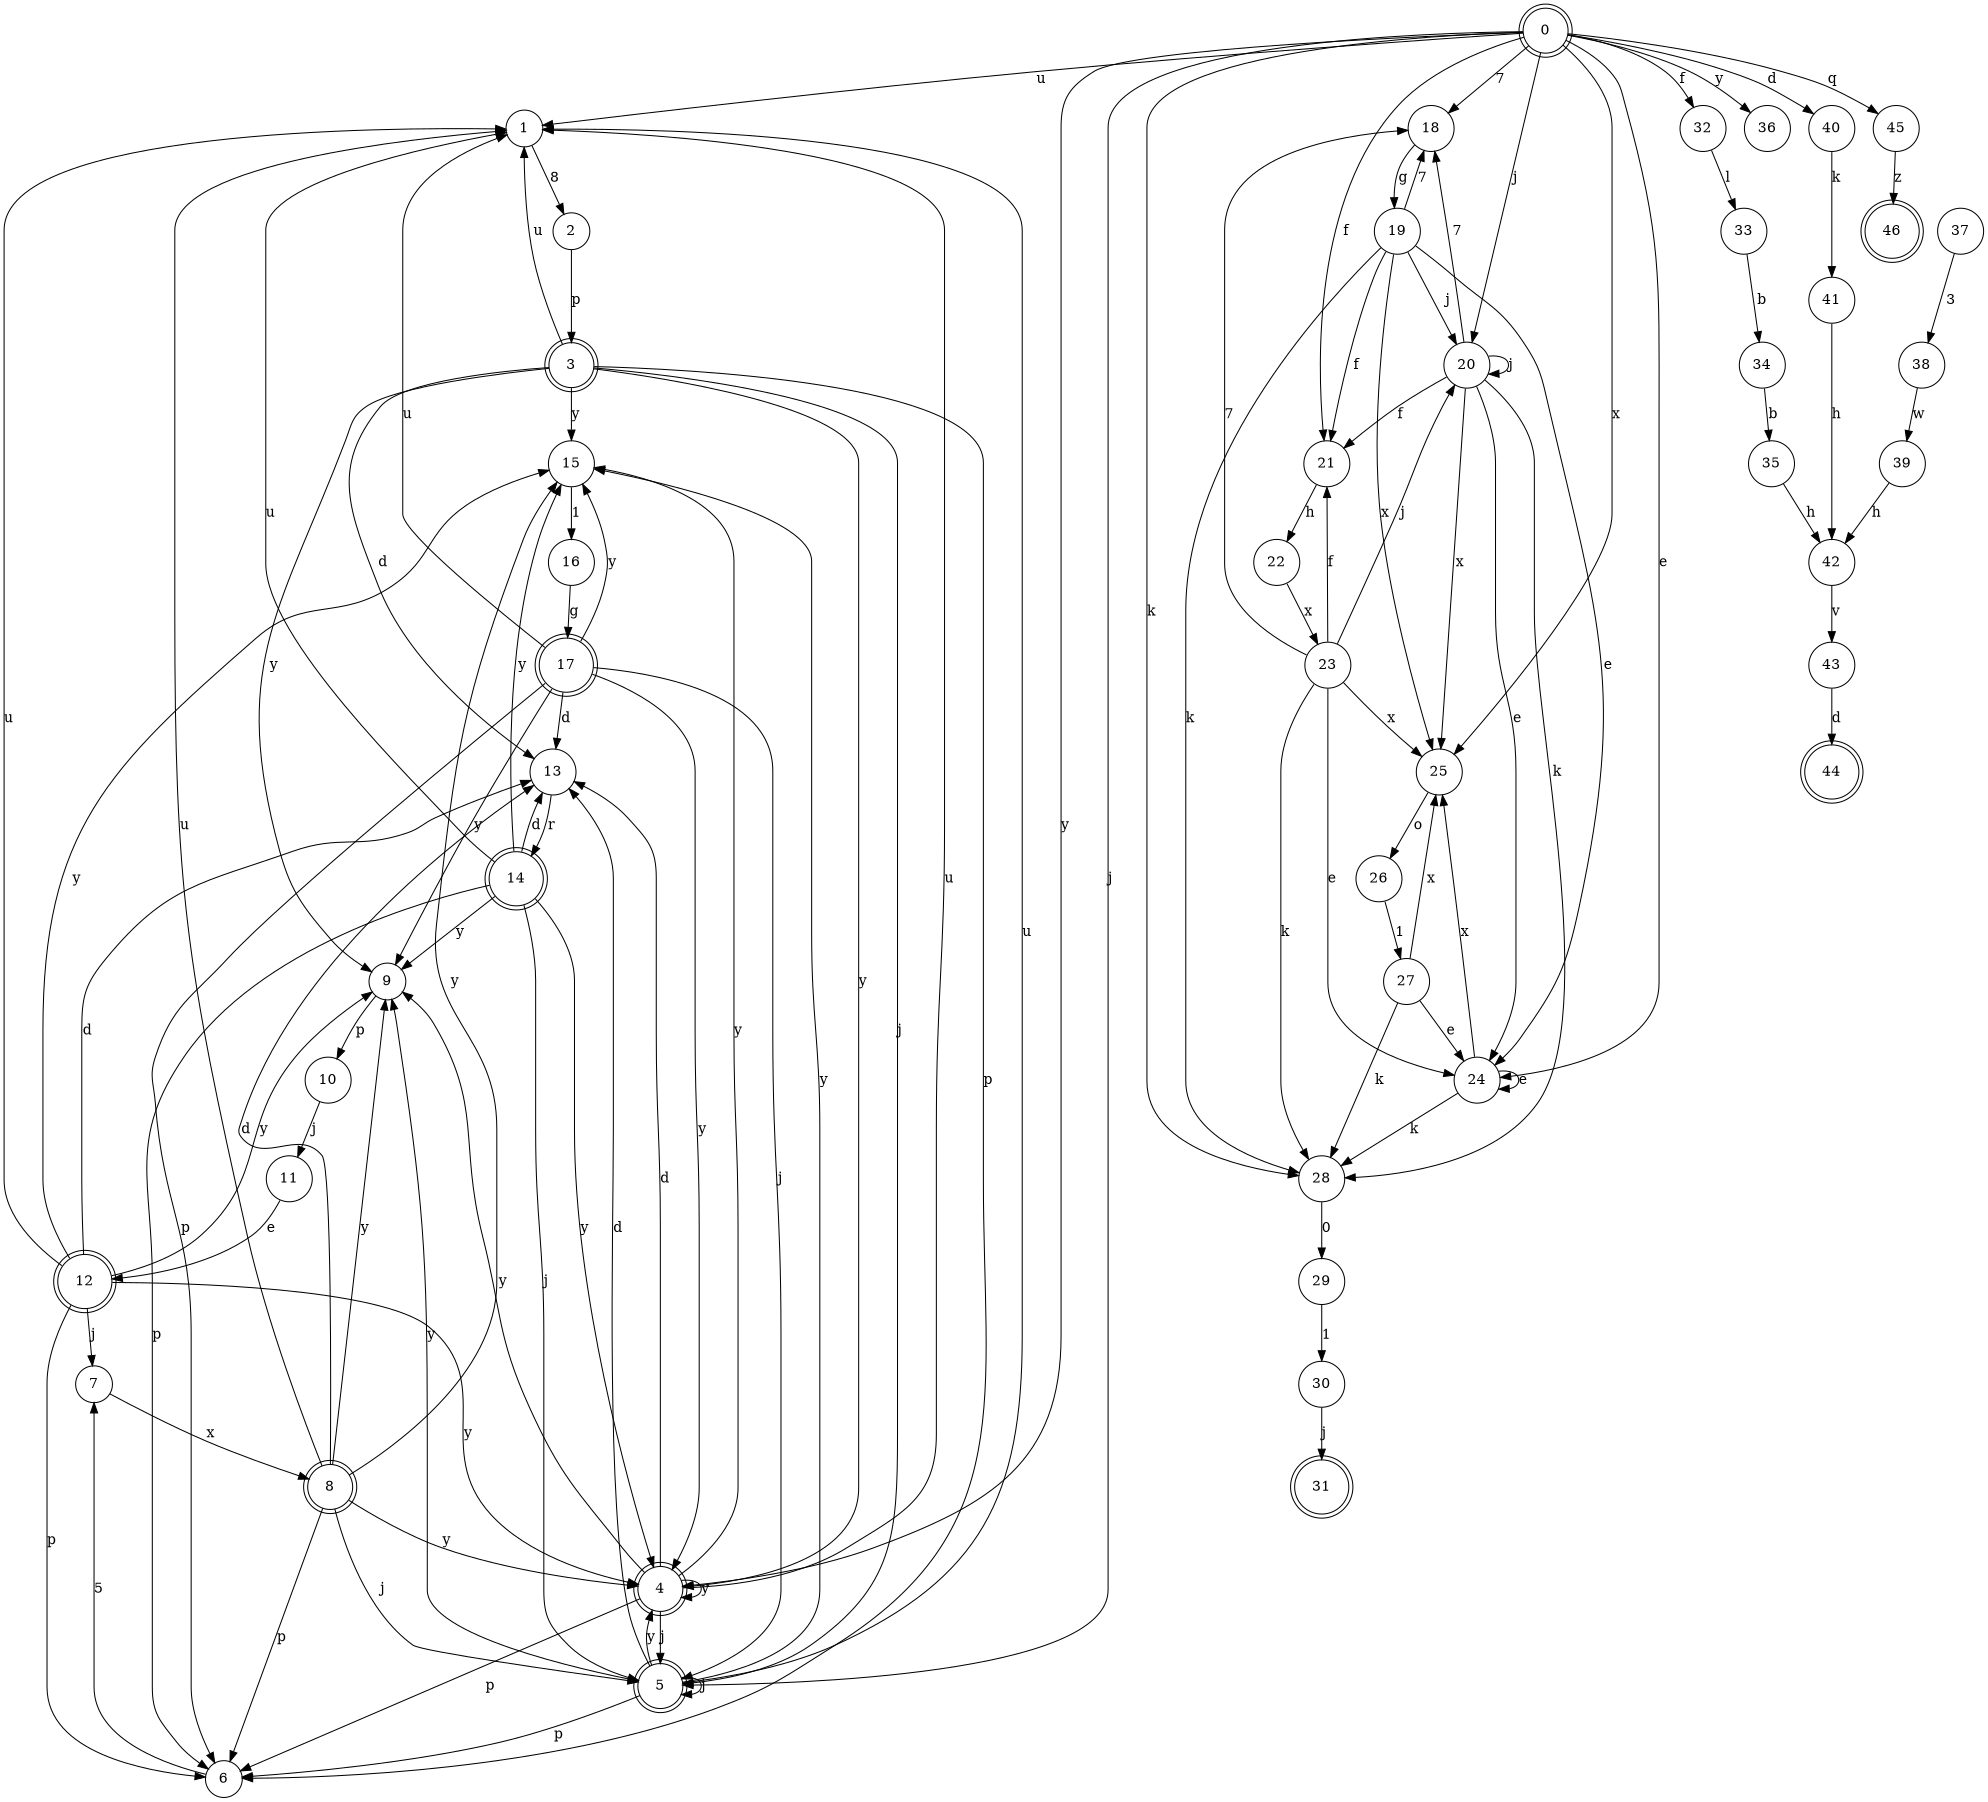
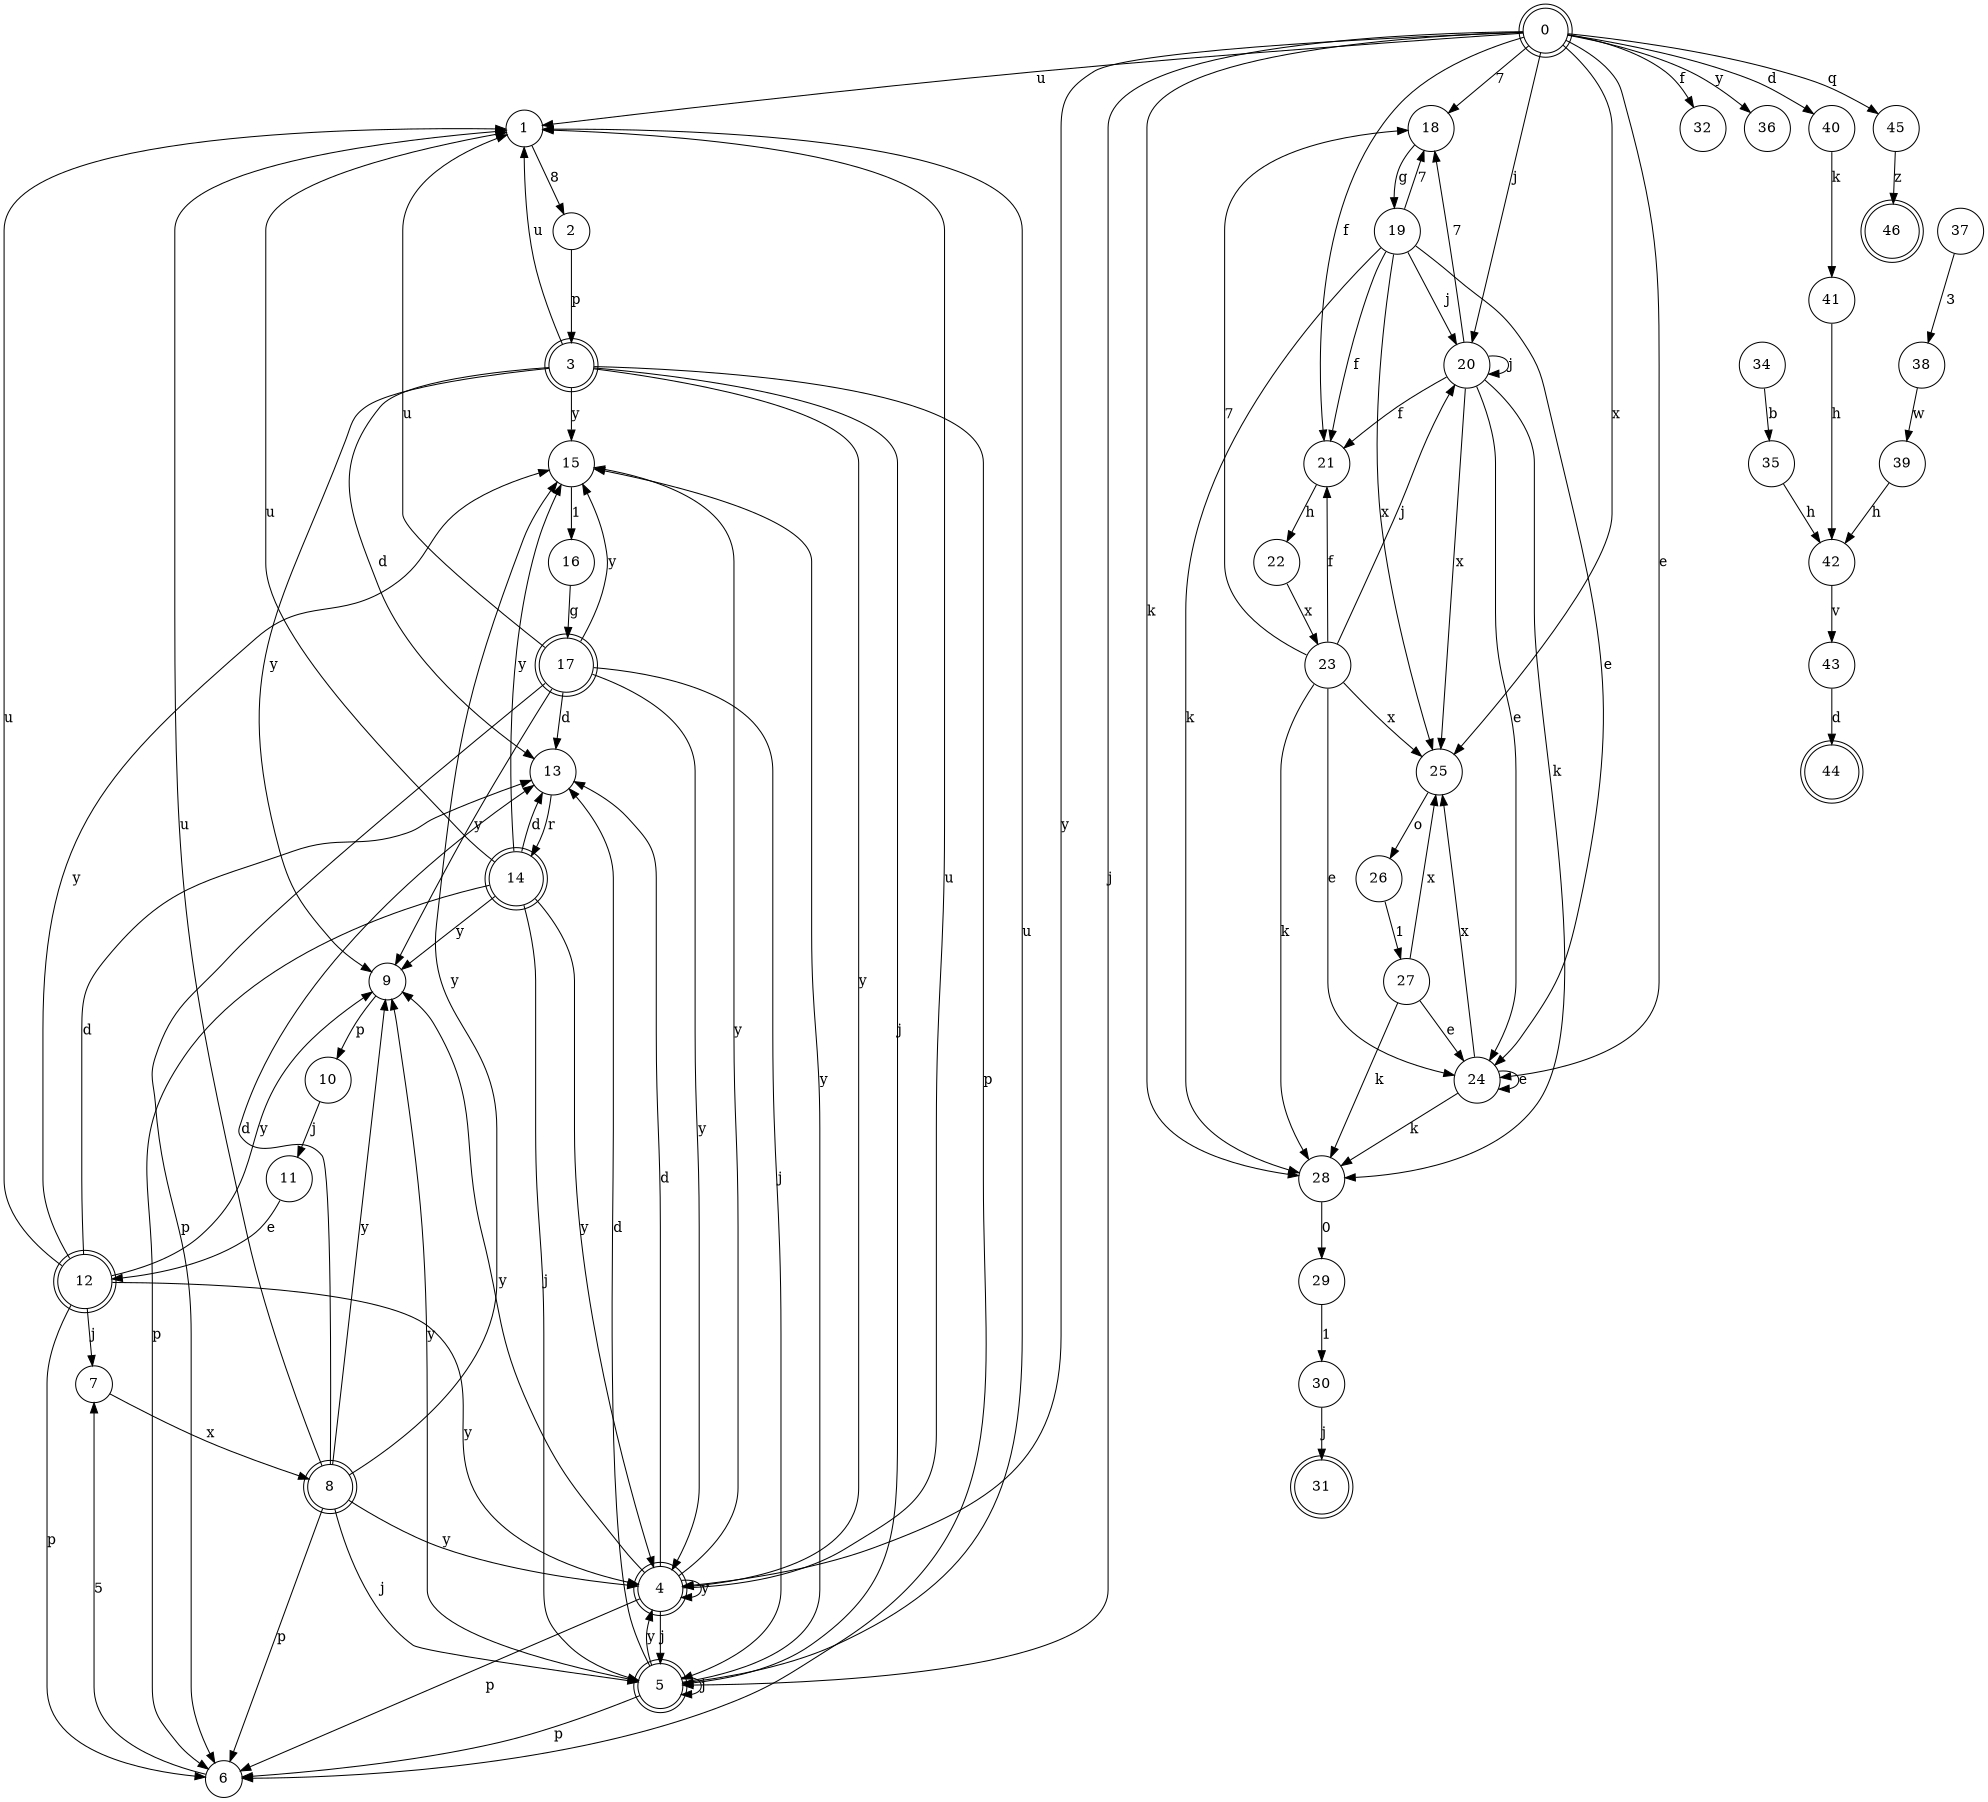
(1744, 231) -> none
